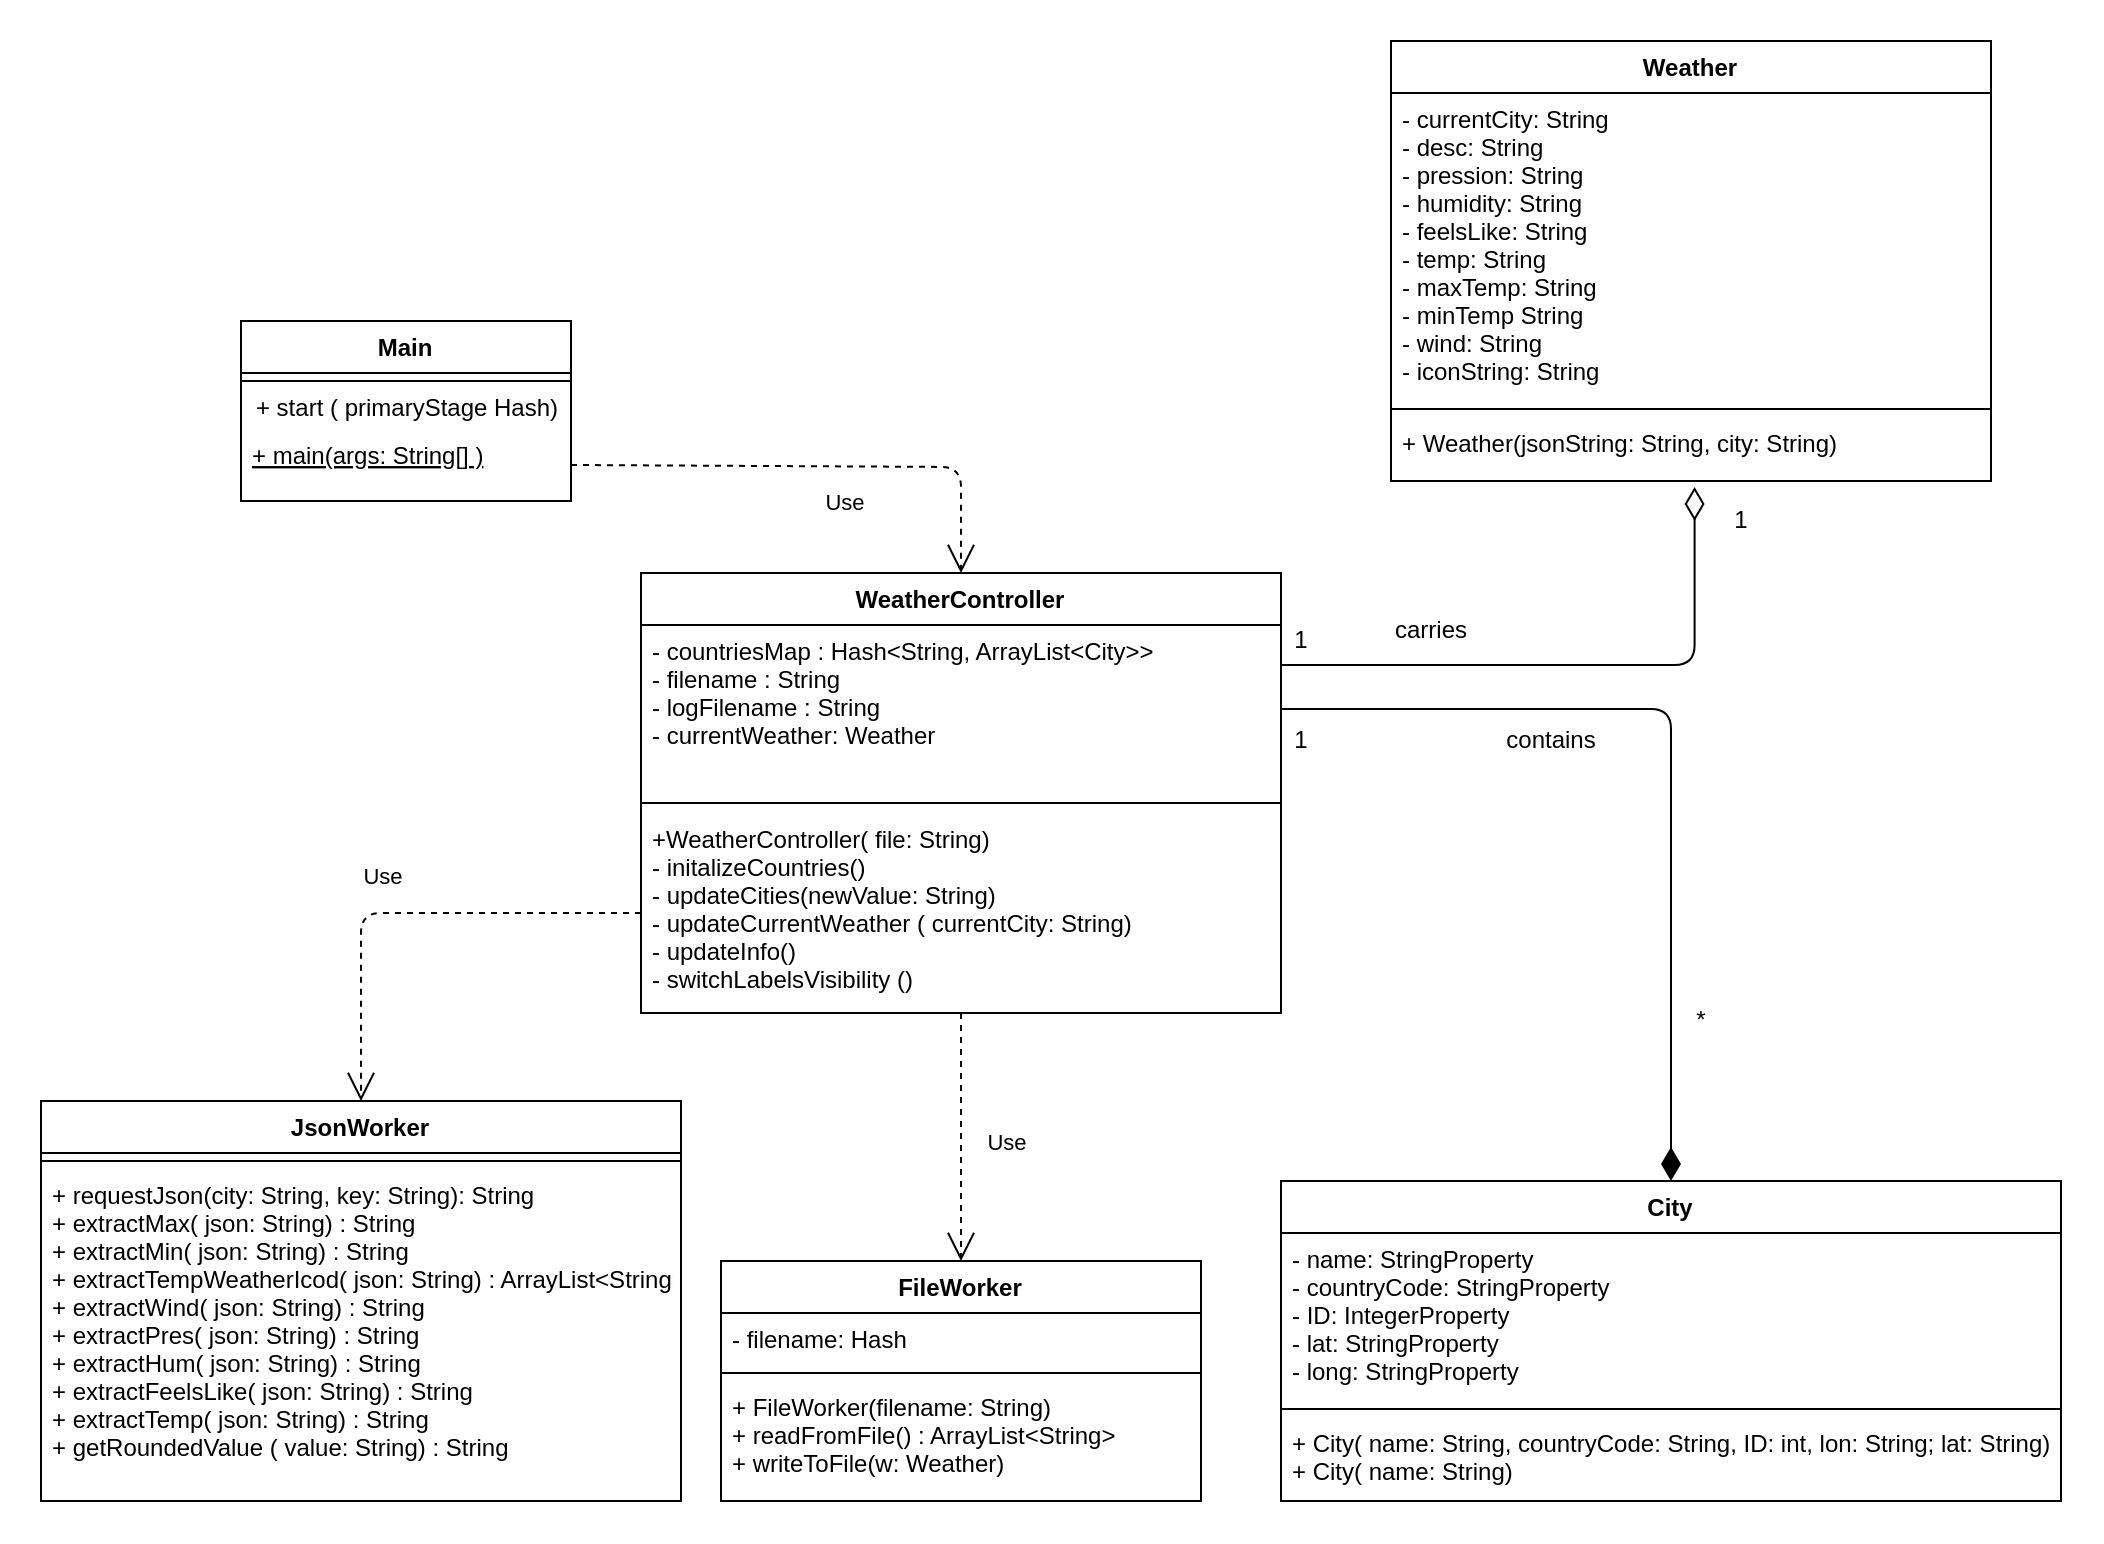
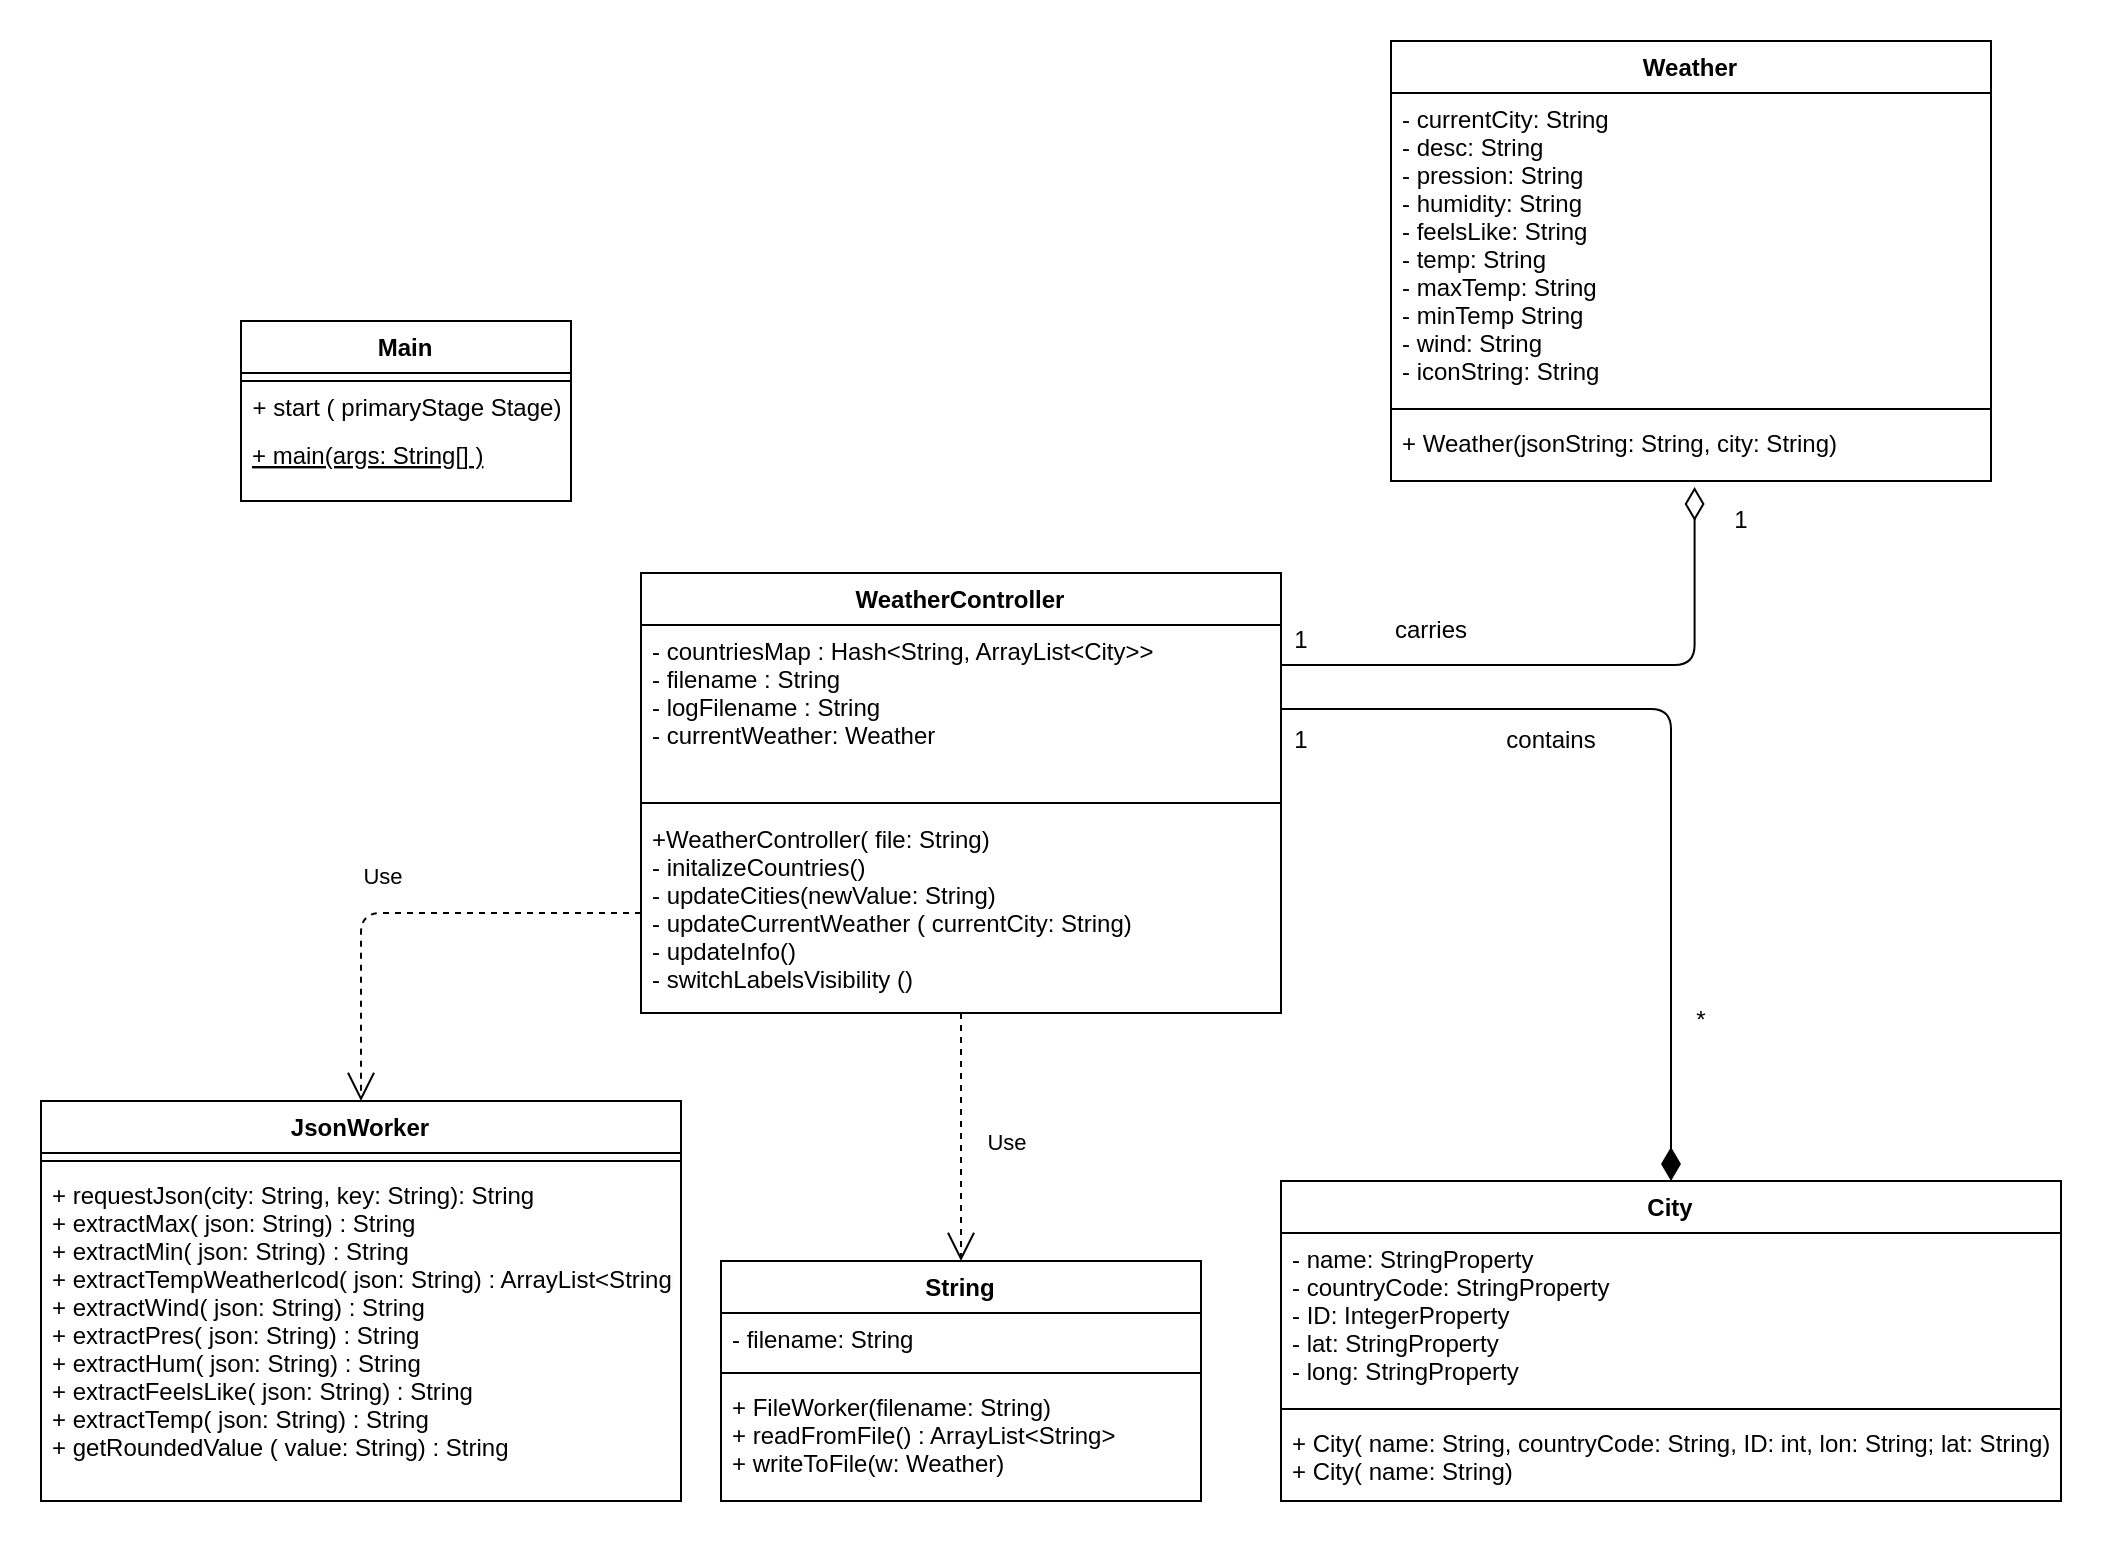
(408, 409) -> (408, 409)
(811, 466) -> none
(960, 1288) -> (960, 1288)
(824, 1340) -> (834, 1340)
